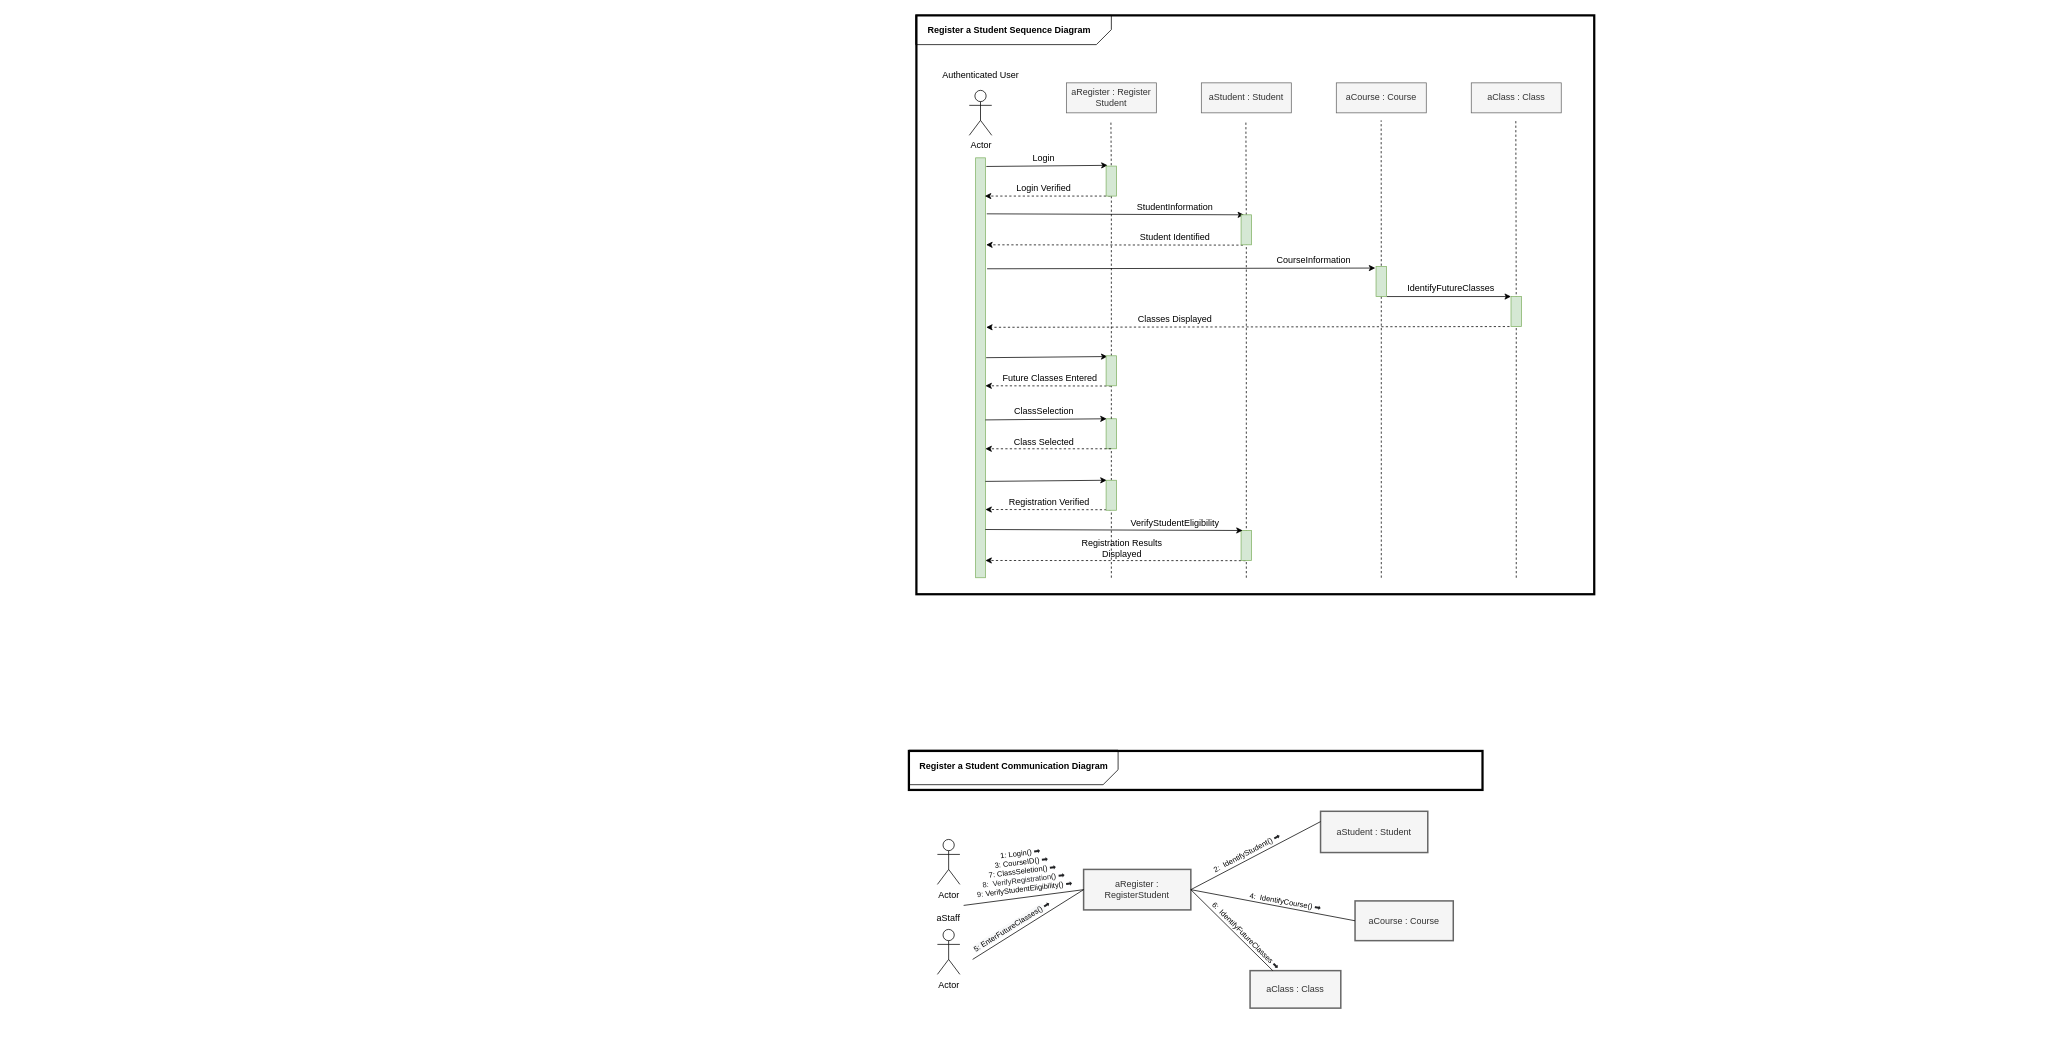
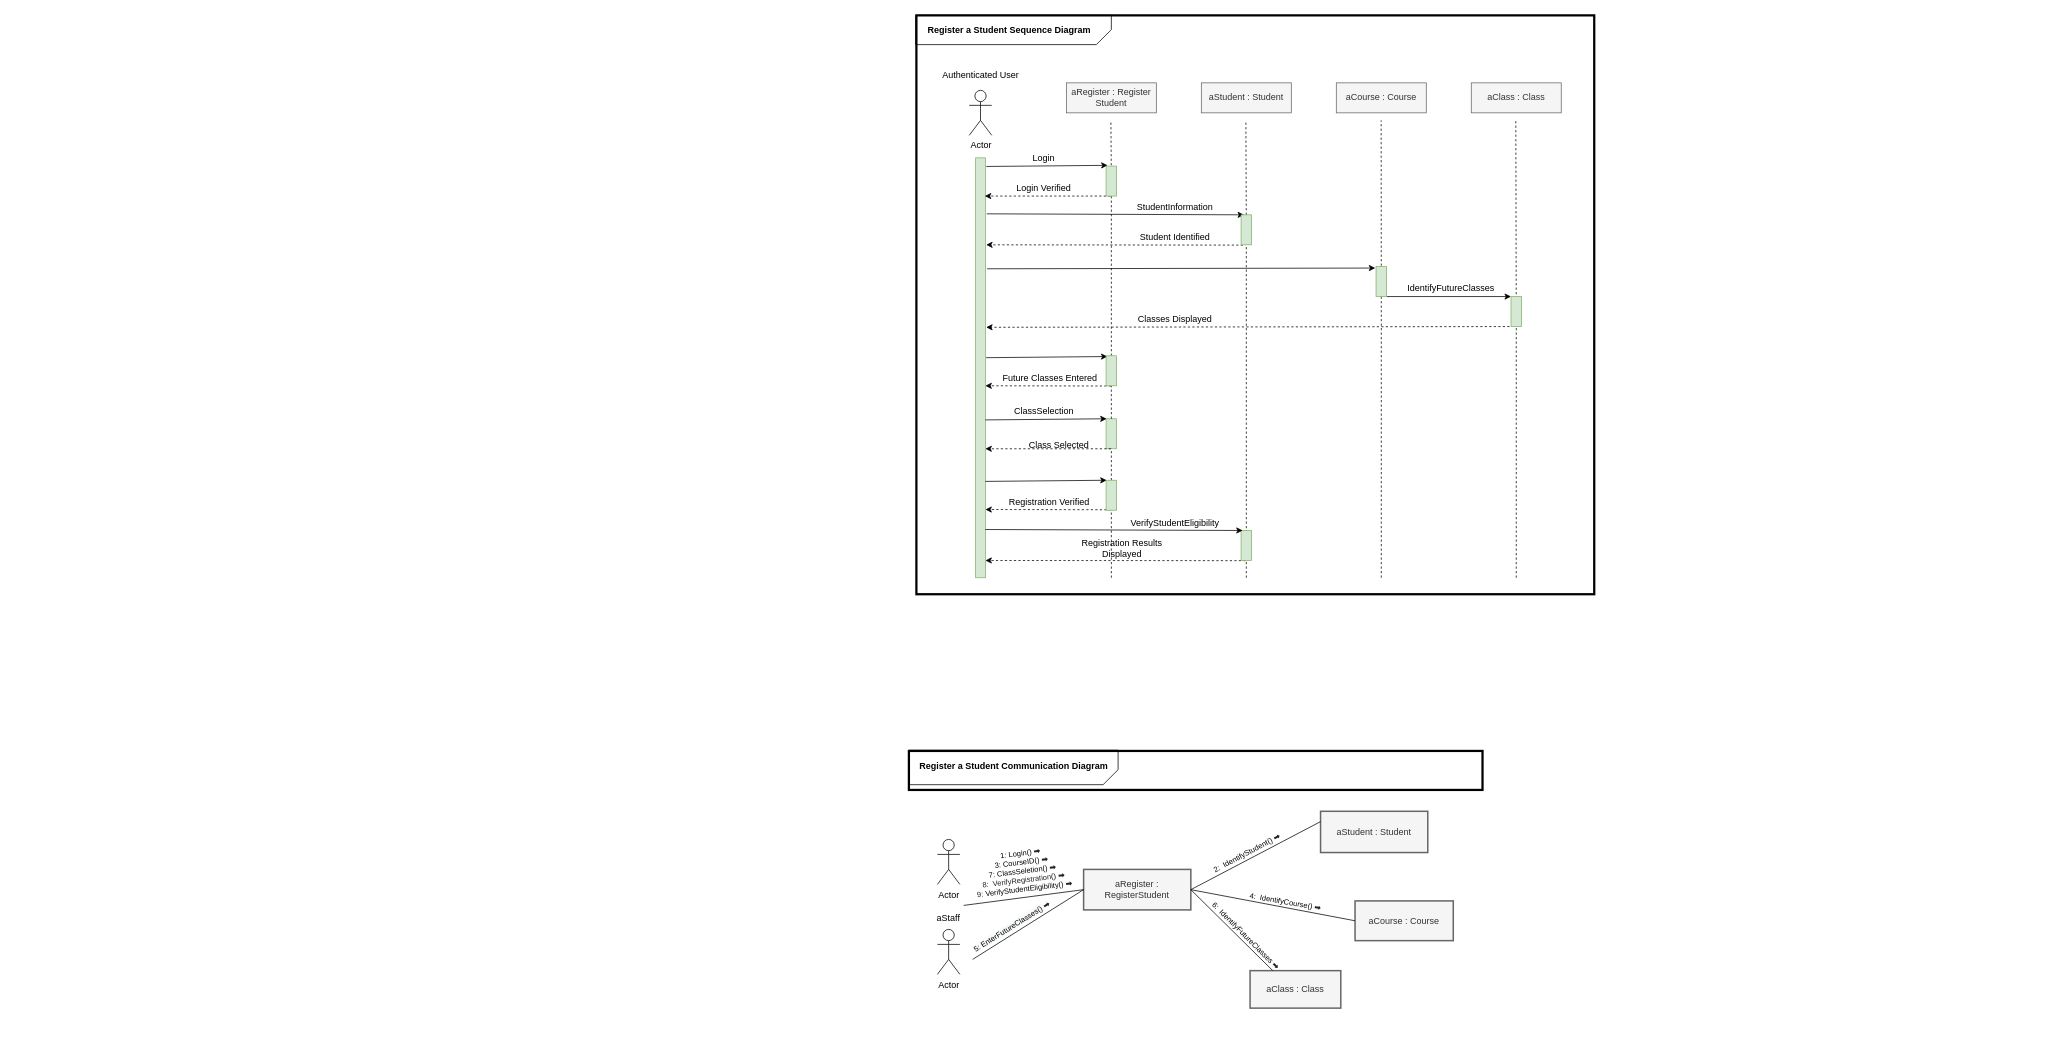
(1314, 261) -> none
(1044, 442) -> (1059, 446)
